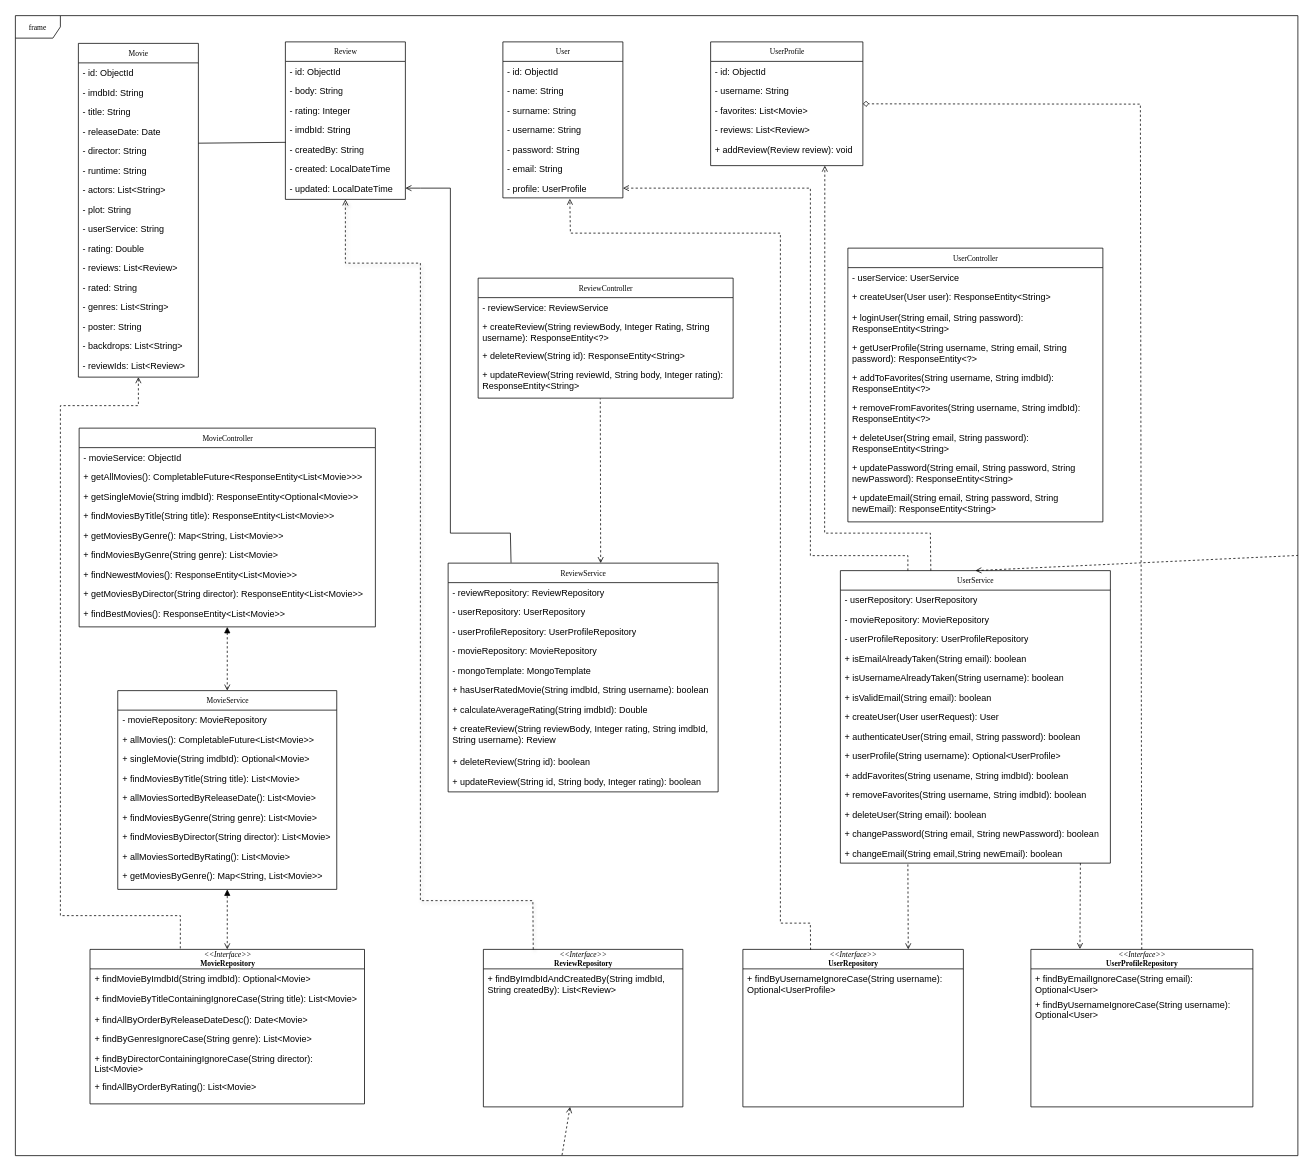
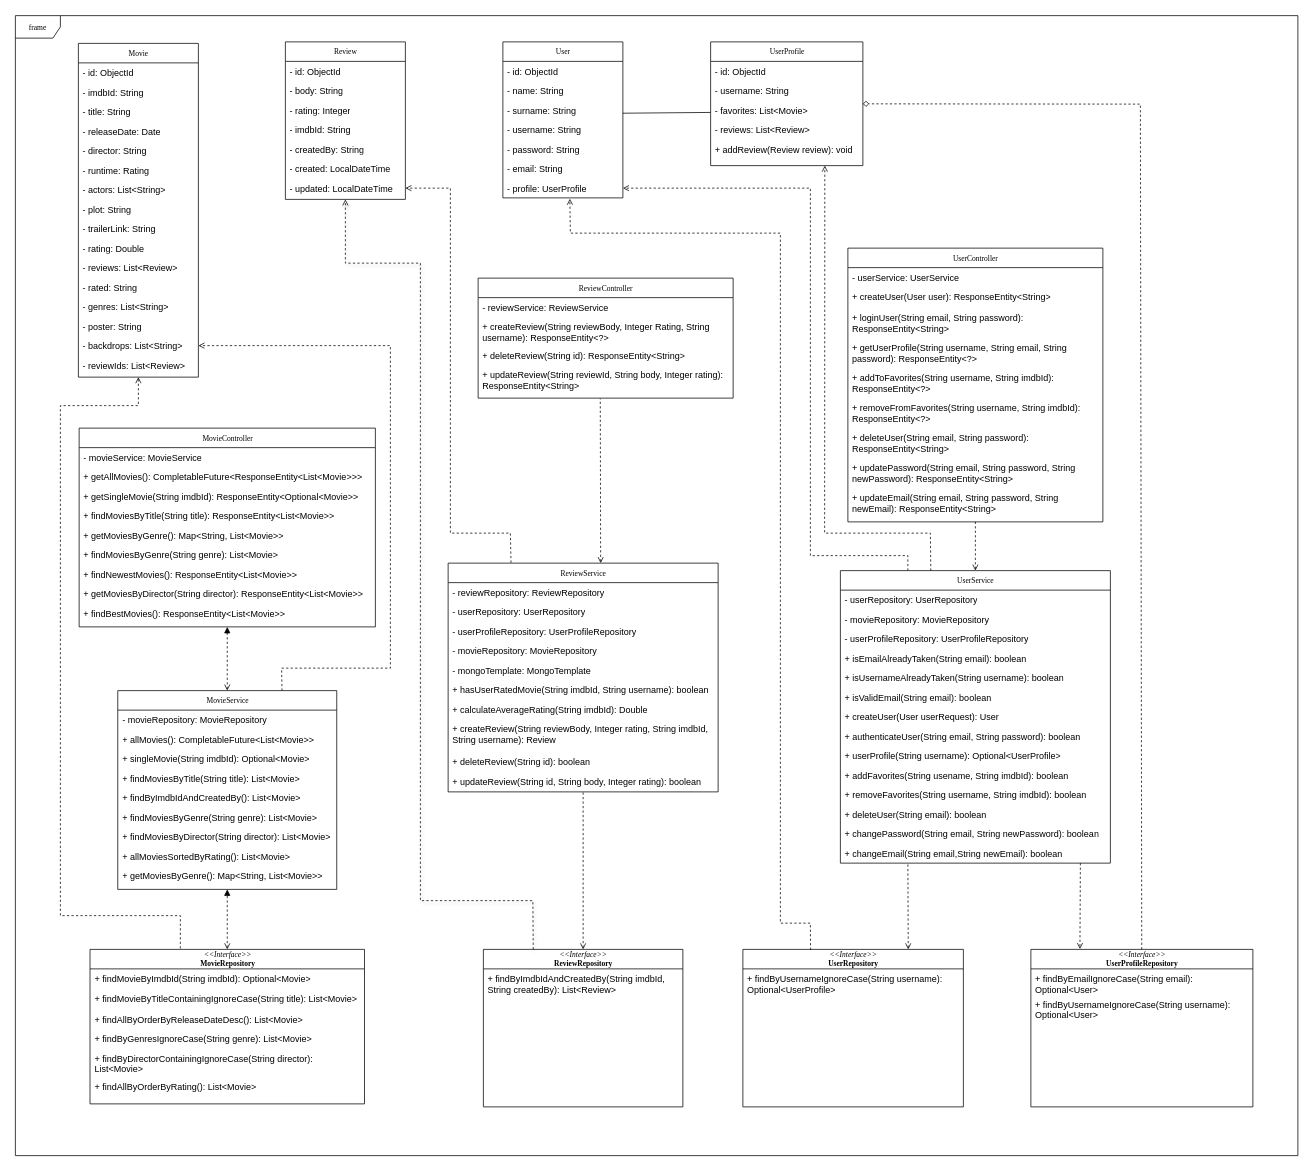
none -> (666, 113)
(242, 143) -> none
(120, 171) -> (120, 171)
(130, 229) -> (128, 229)
(450, 383) -> (450, 383)
(138, 458) -> (146, 458)
none -> (390, 476)
(1155, 562) -> (975, 545)
(225, 799) -> (219, 799)
(206, 1020) -> (205, 1020)
(566, 1130) -> (583, 870)
